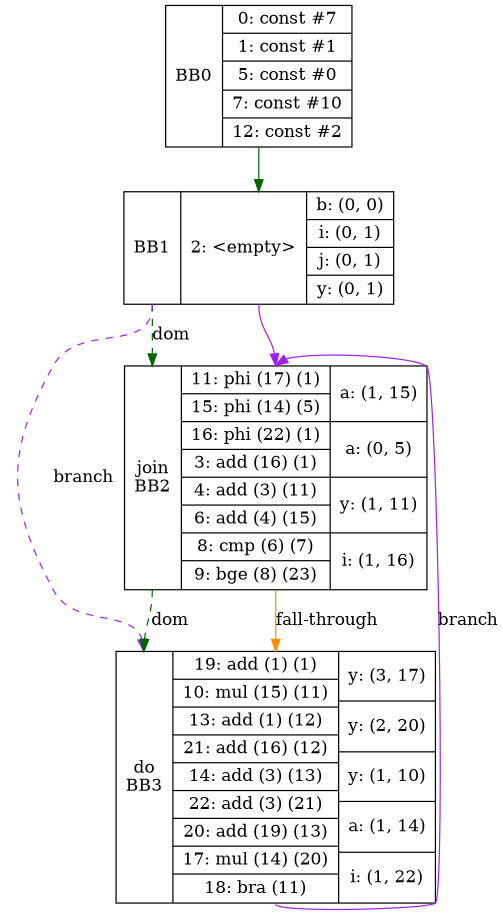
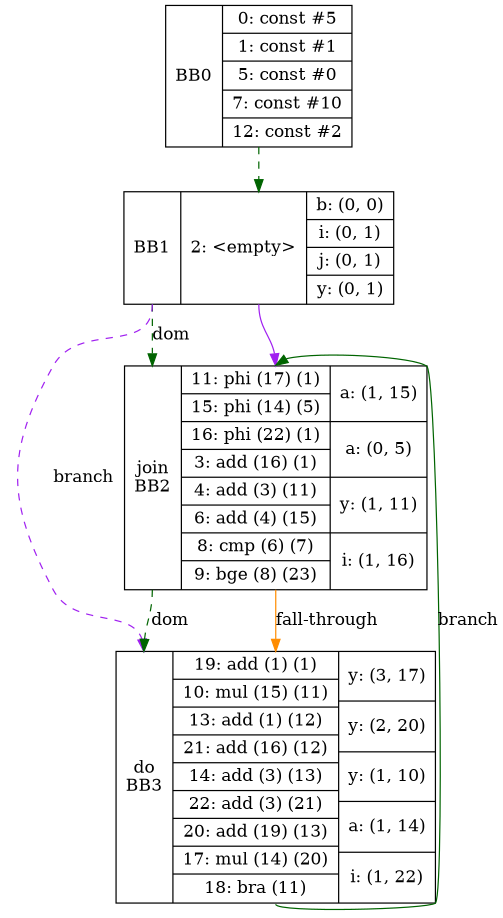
(287, 19) -> (287, 19)
(259, 163) -> (259, 163)
(439, 644) -> (439, 644)
